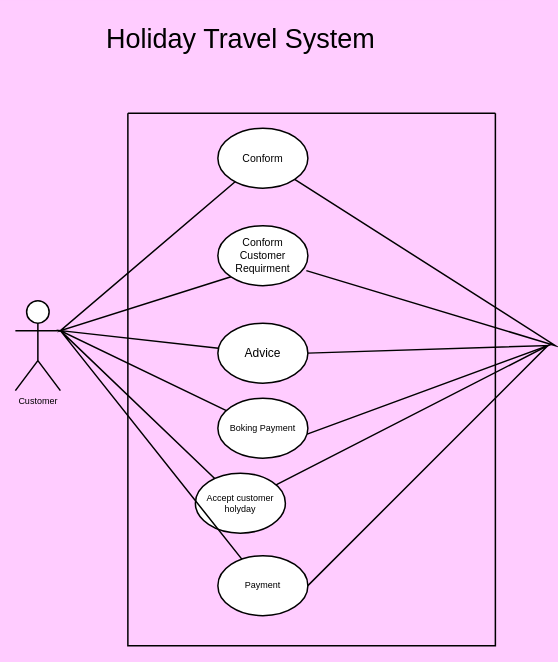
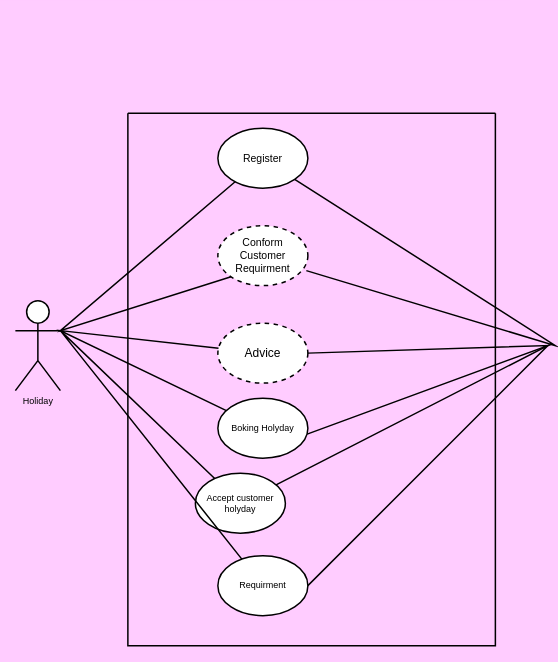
(240, 38) -> none
(263, 158) -> (263, 158)
(263, 255) -> (263, 255)
(263, 353) -> (263, 353)
(38, 401) -> (38, 401)
(263, 428) -> (263, 428)
(263, 585) -> (263, 585)
